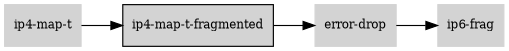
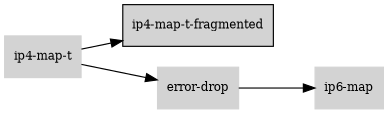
(288, 25) -> (114, 71)
(471, 25) -> (349, 88)
